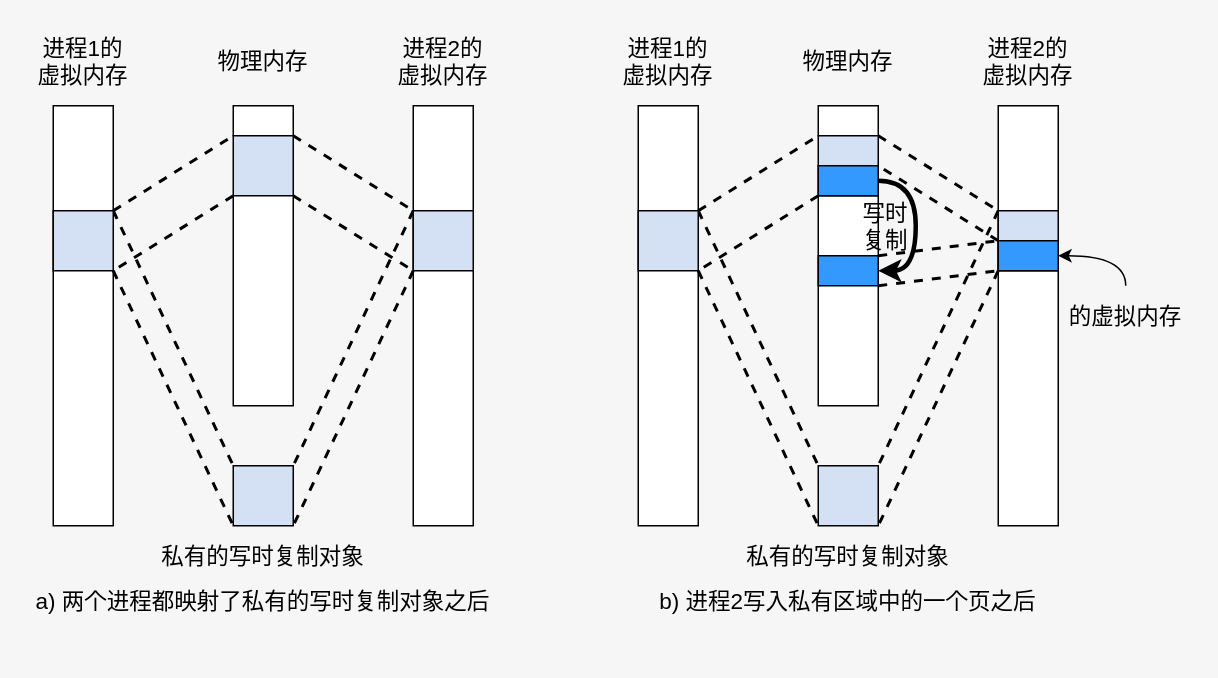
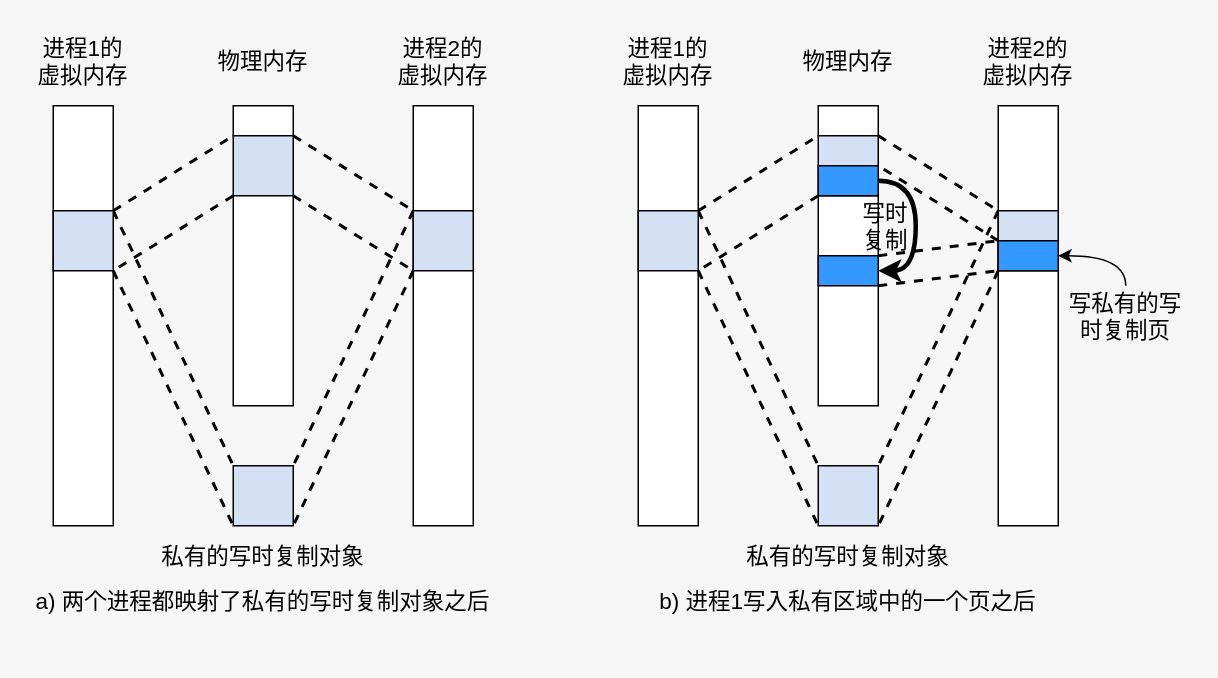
(1126, 316) -> (1126, 316)
(848, 601) -> (848, 601)
